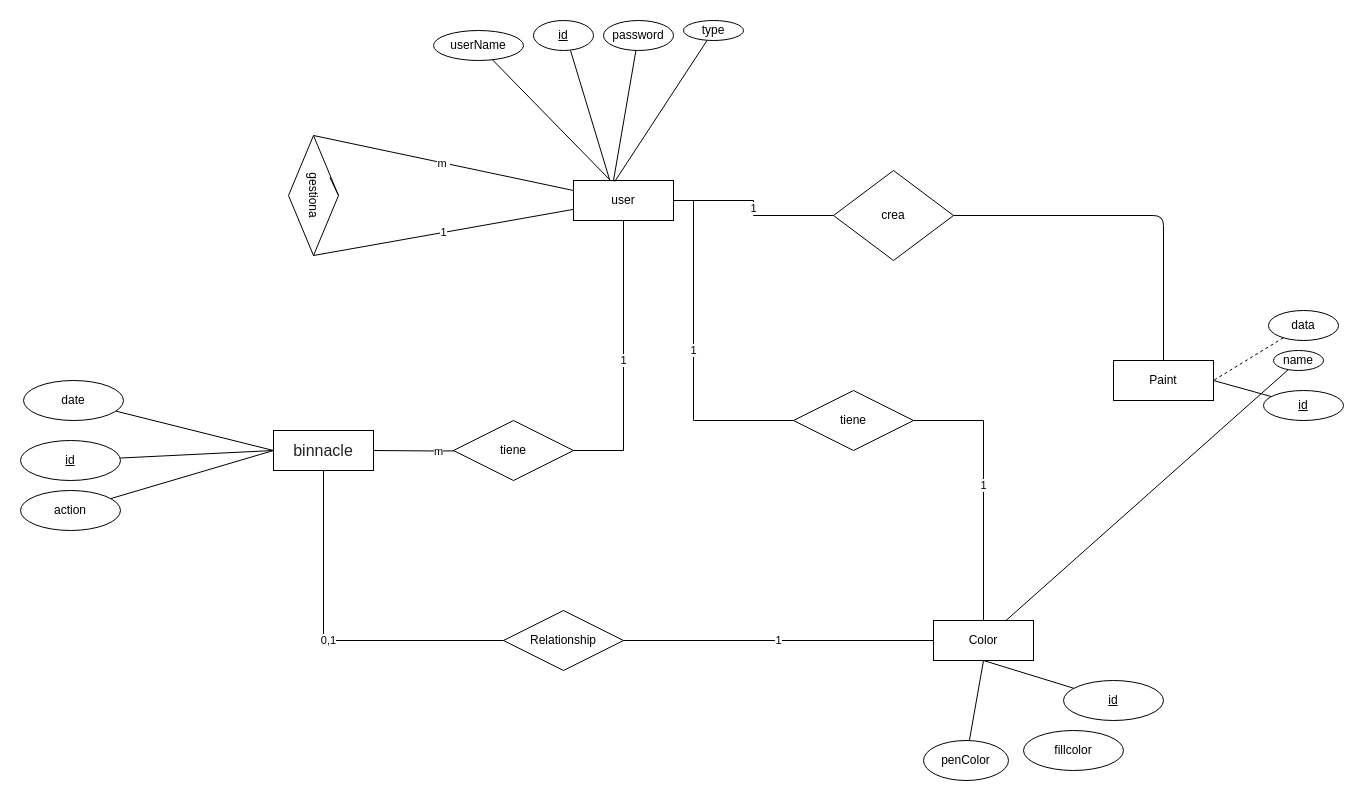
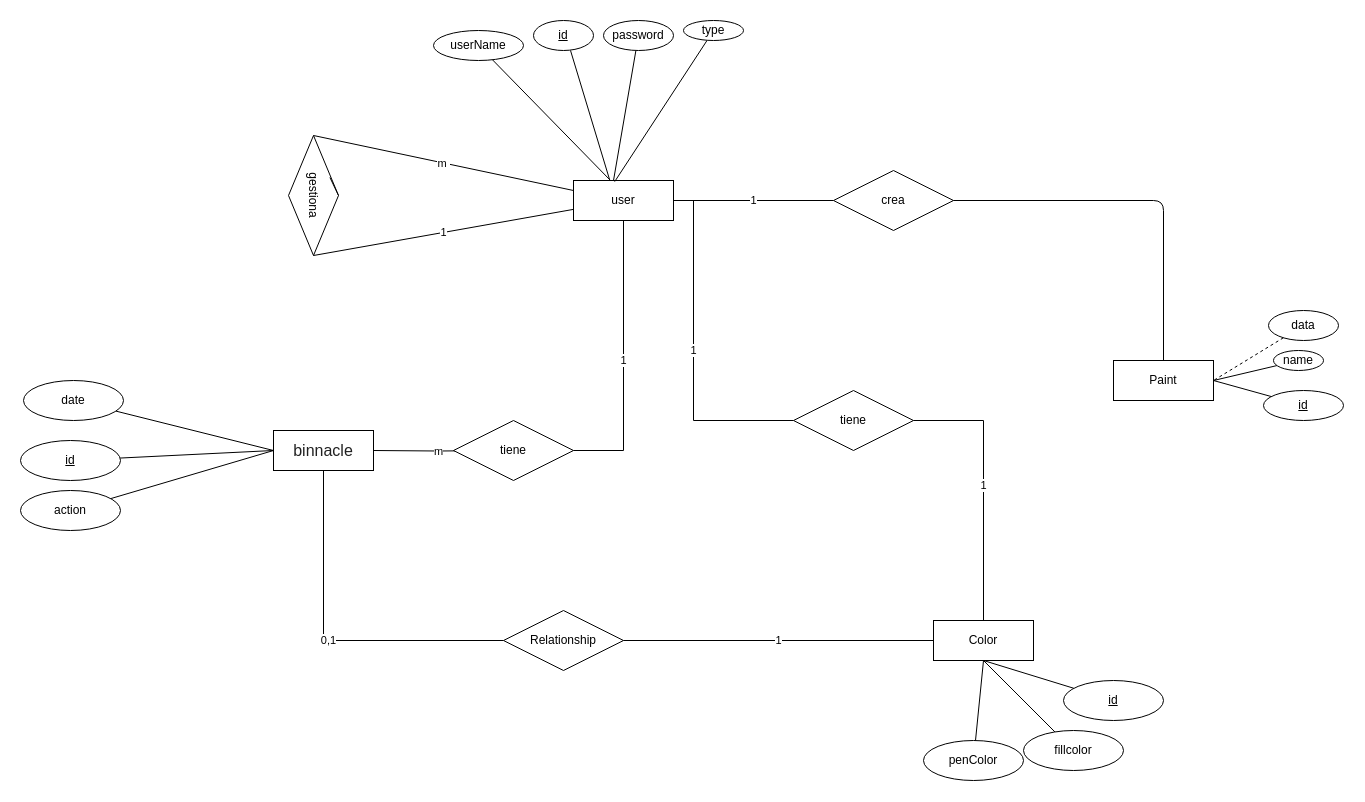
(894, 216) -> (894, 201)
(1148, 495) -> (1248, 372)
none -> (1020, 697)
(966, 761) -> (974, 761)
